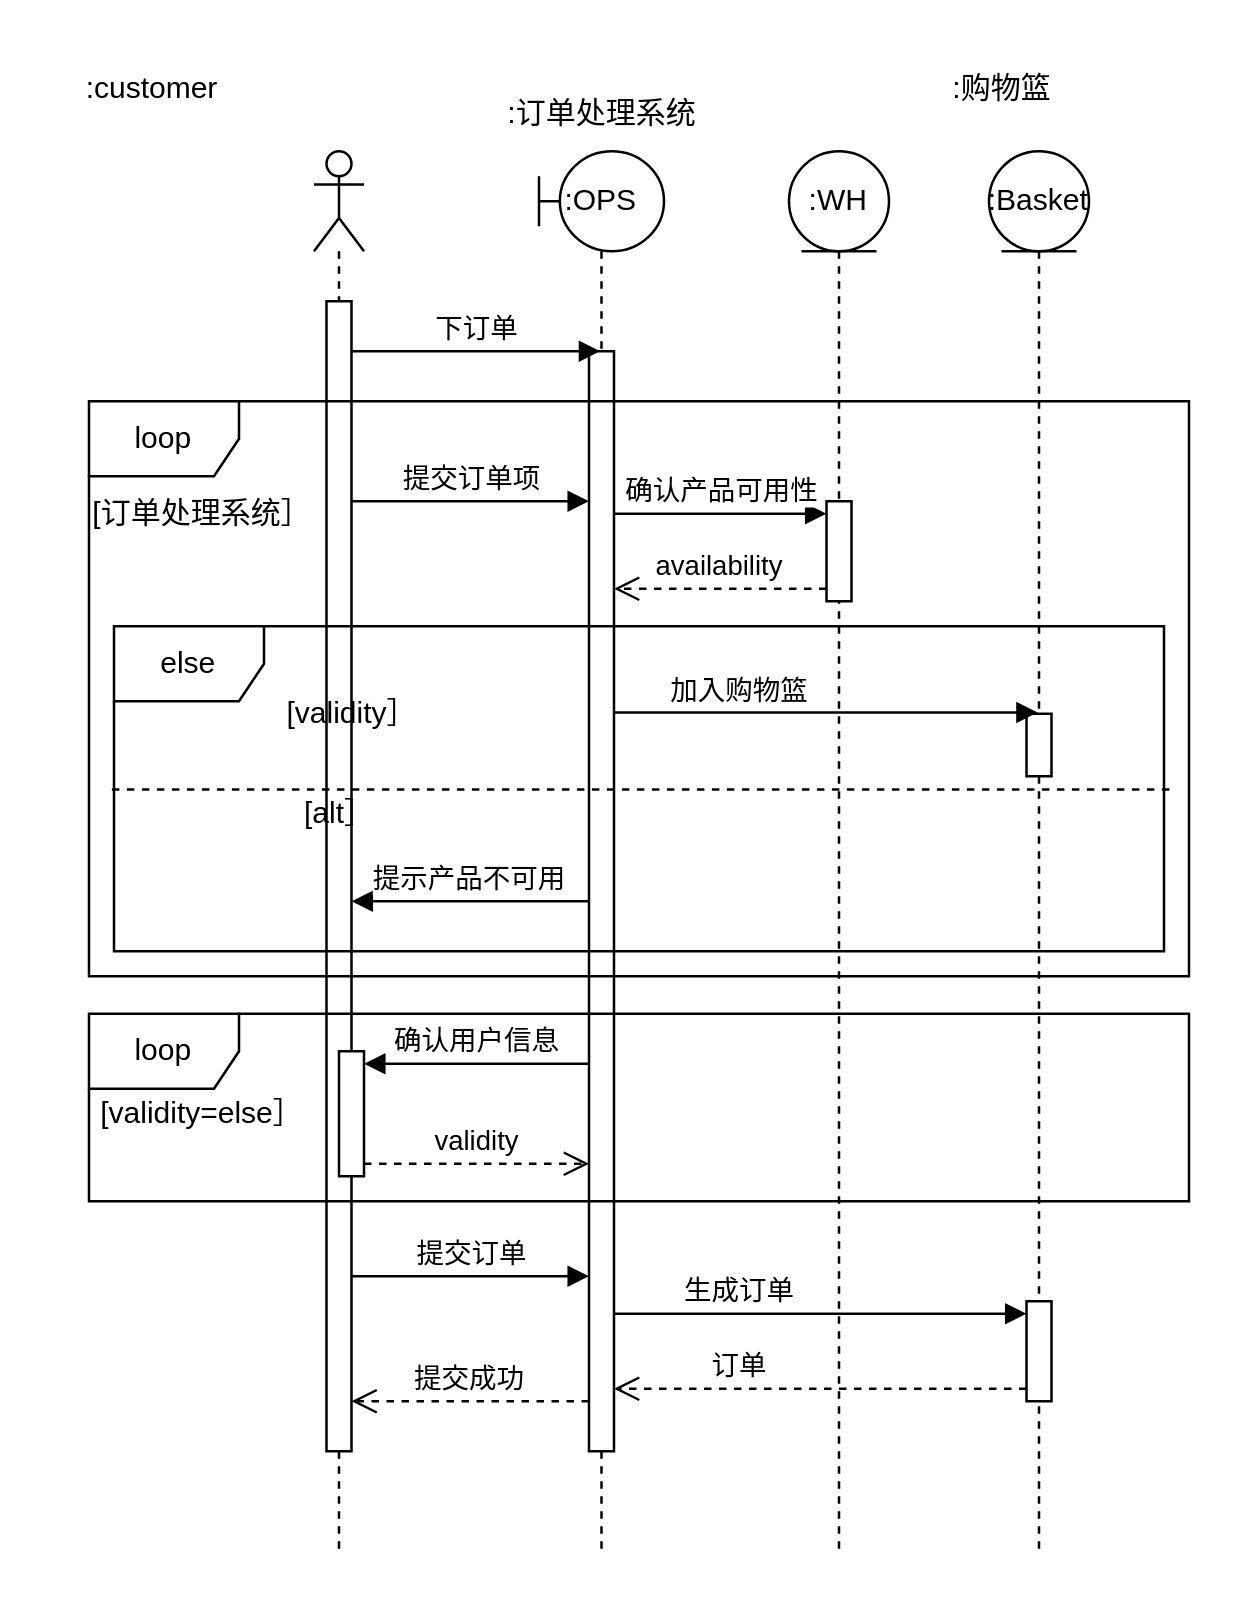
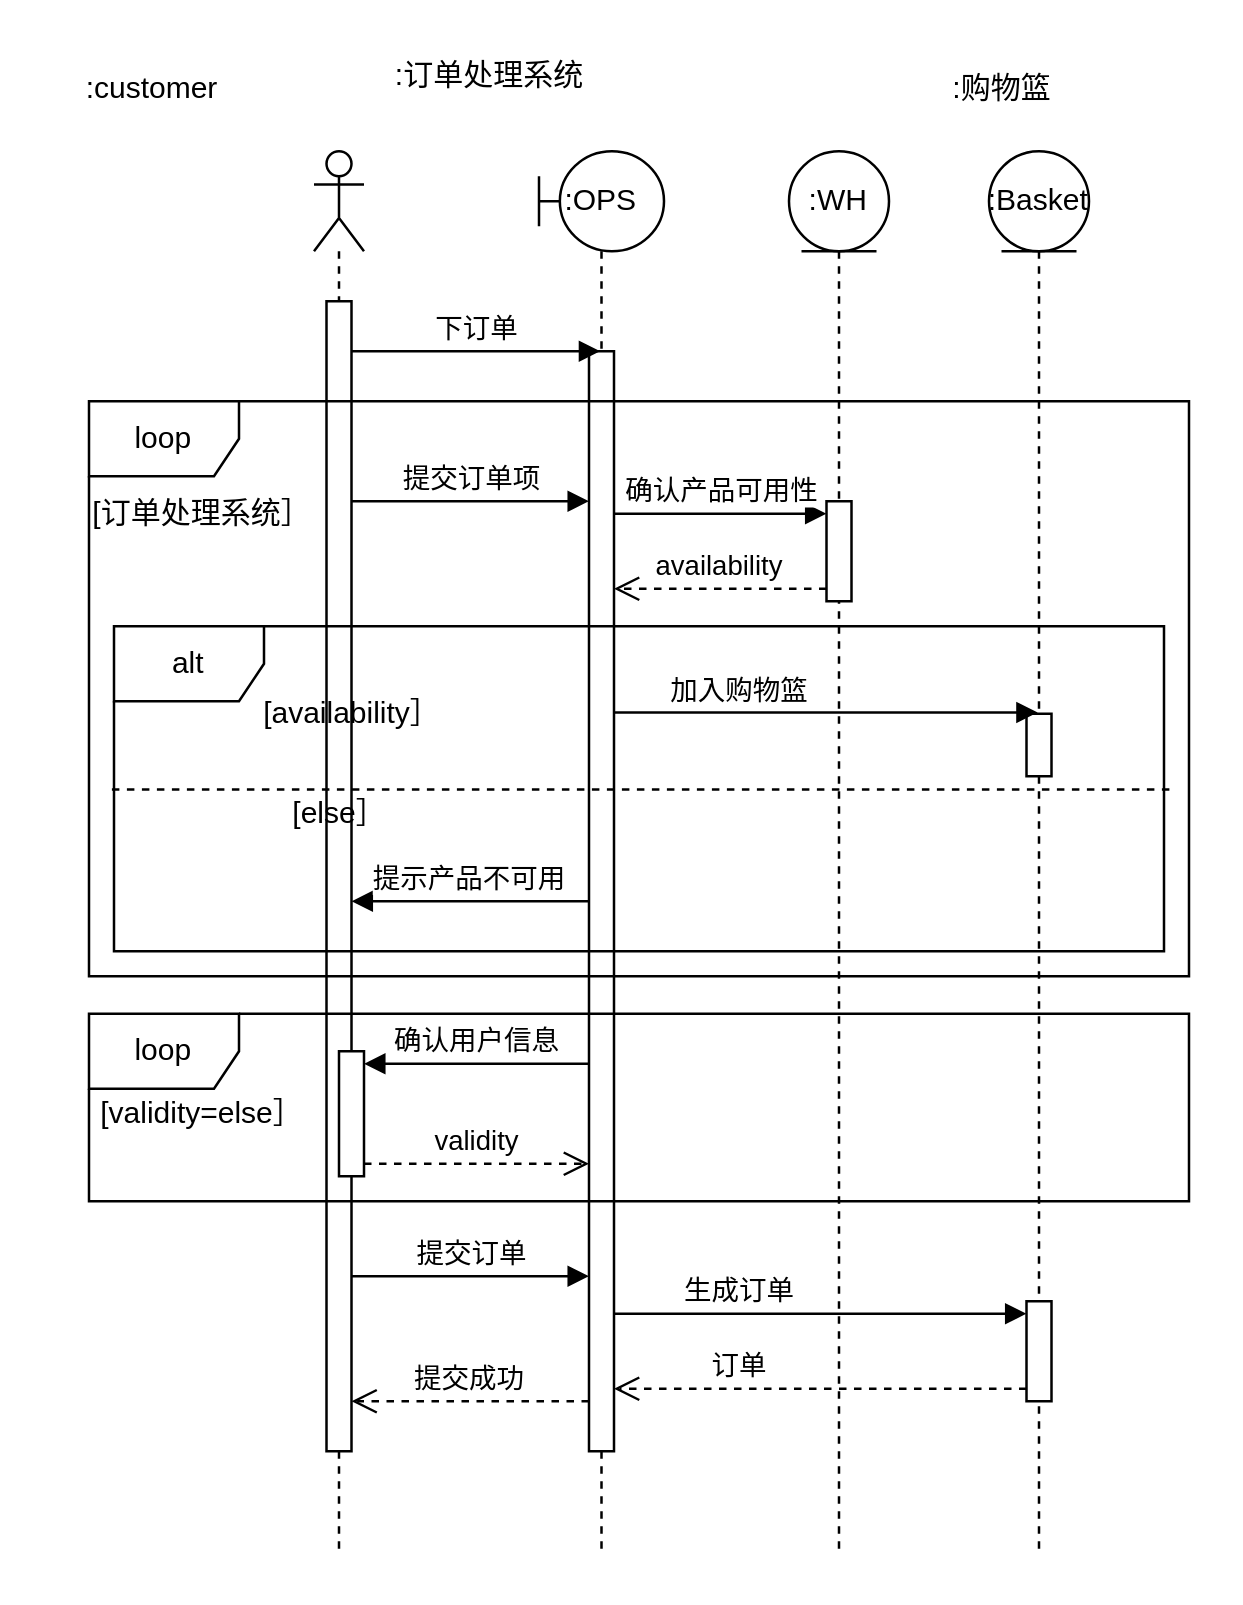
(601, 114) -> (489, 76)
(189, 664) -> (189, 664)
(353, 714) -> (353, 714)
(340, 814) -> (340, 814)
